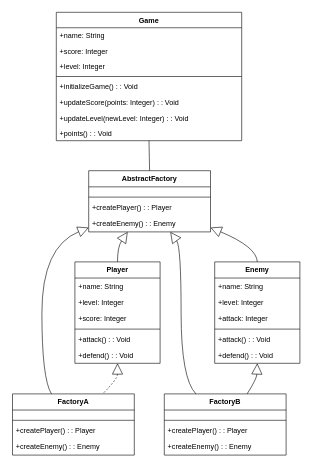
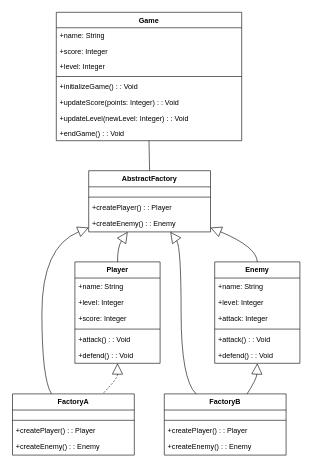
(89, 133) -> (92, 133)
